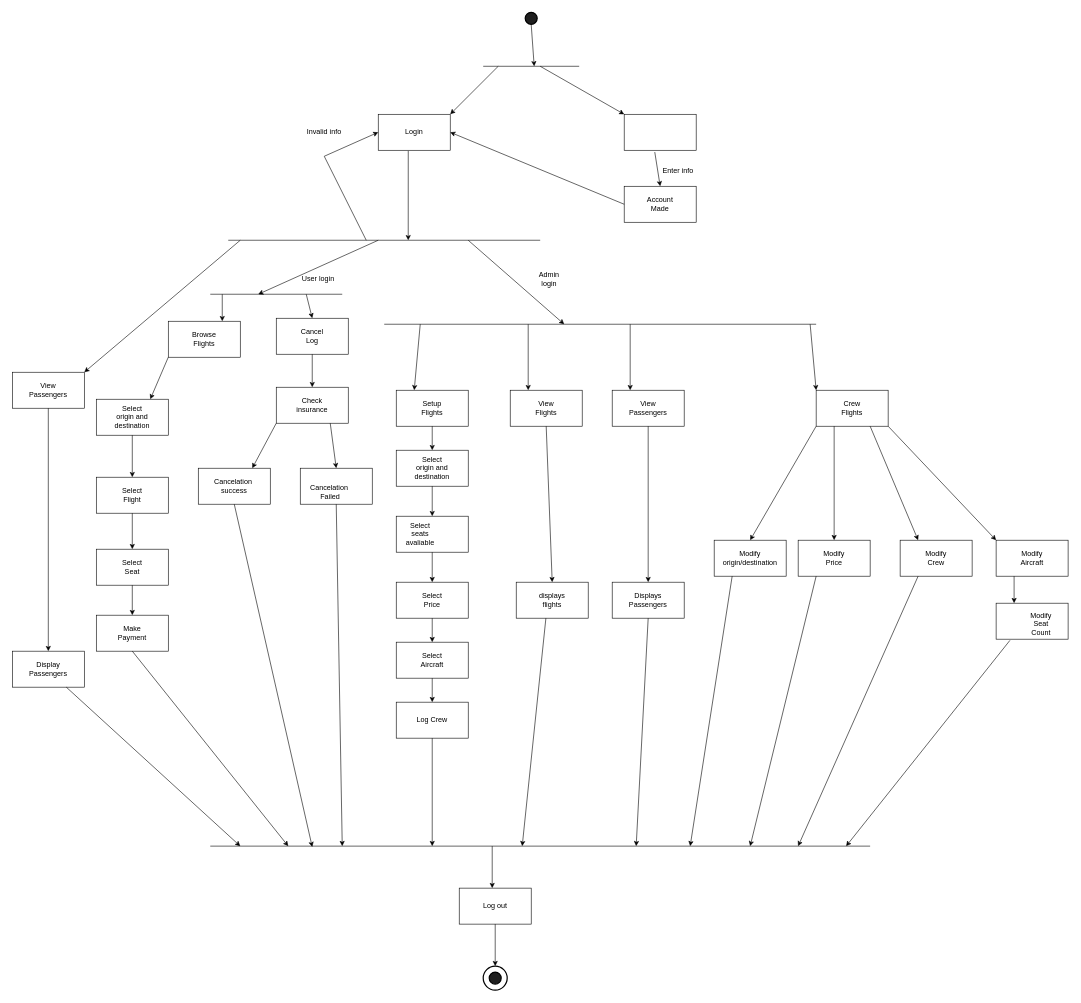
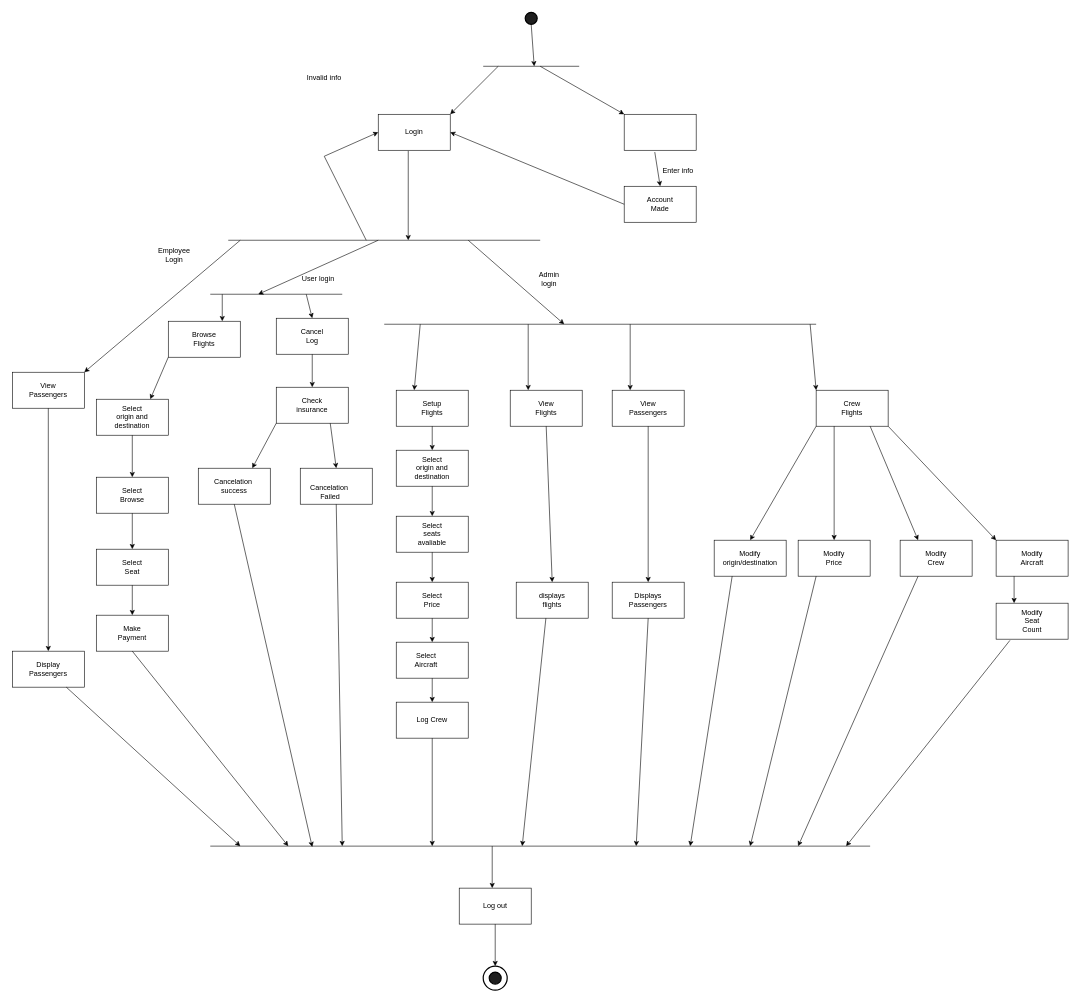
(324, 132) -> (324, 78)
none -> (174, 255)
(132, 495) -> (132, 495)
(420, 534) -> (432, 534)
(1041, 624) -> (1032, 621)
(432, 660) -> (426, 660)
